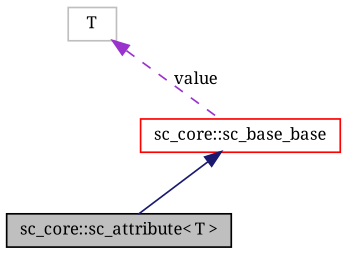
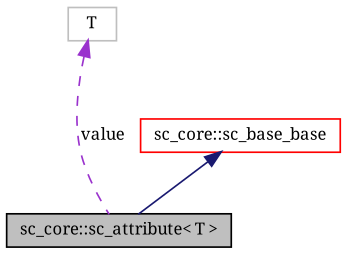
(174, 85) -> (78, 138)
